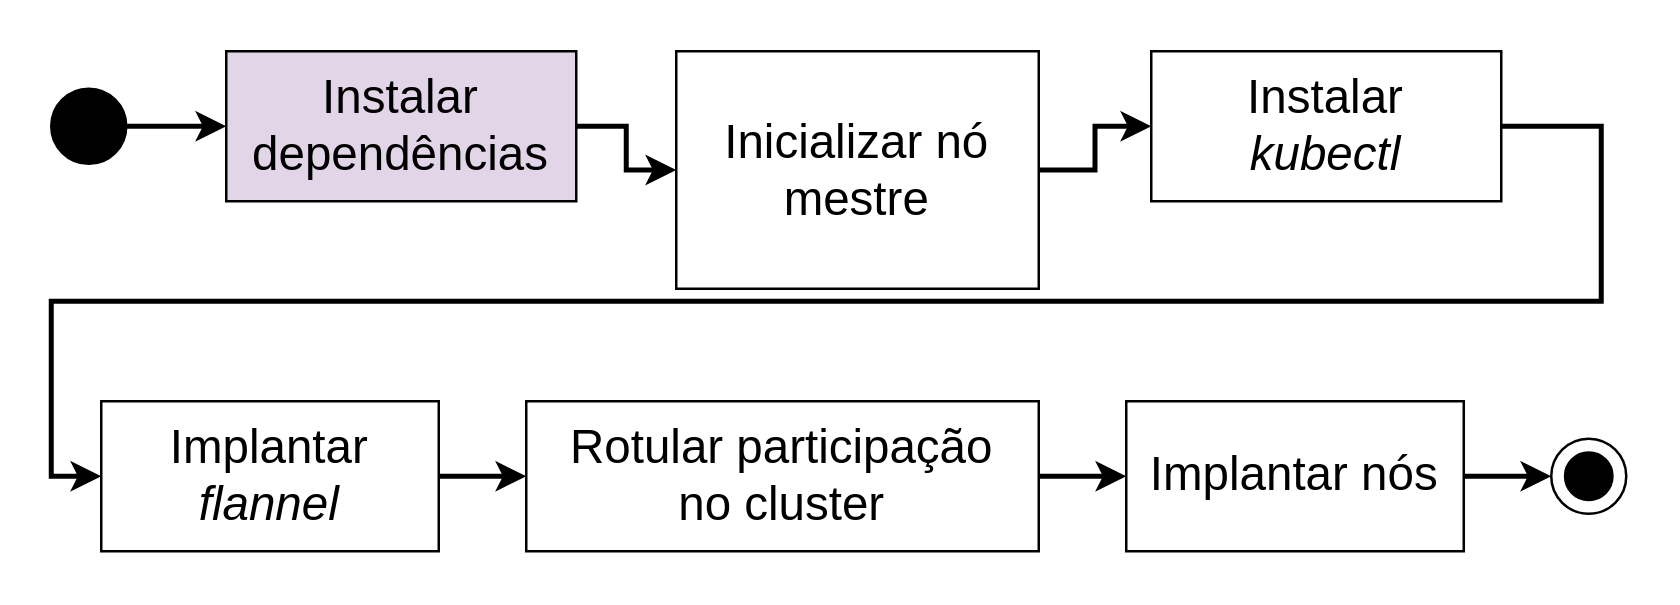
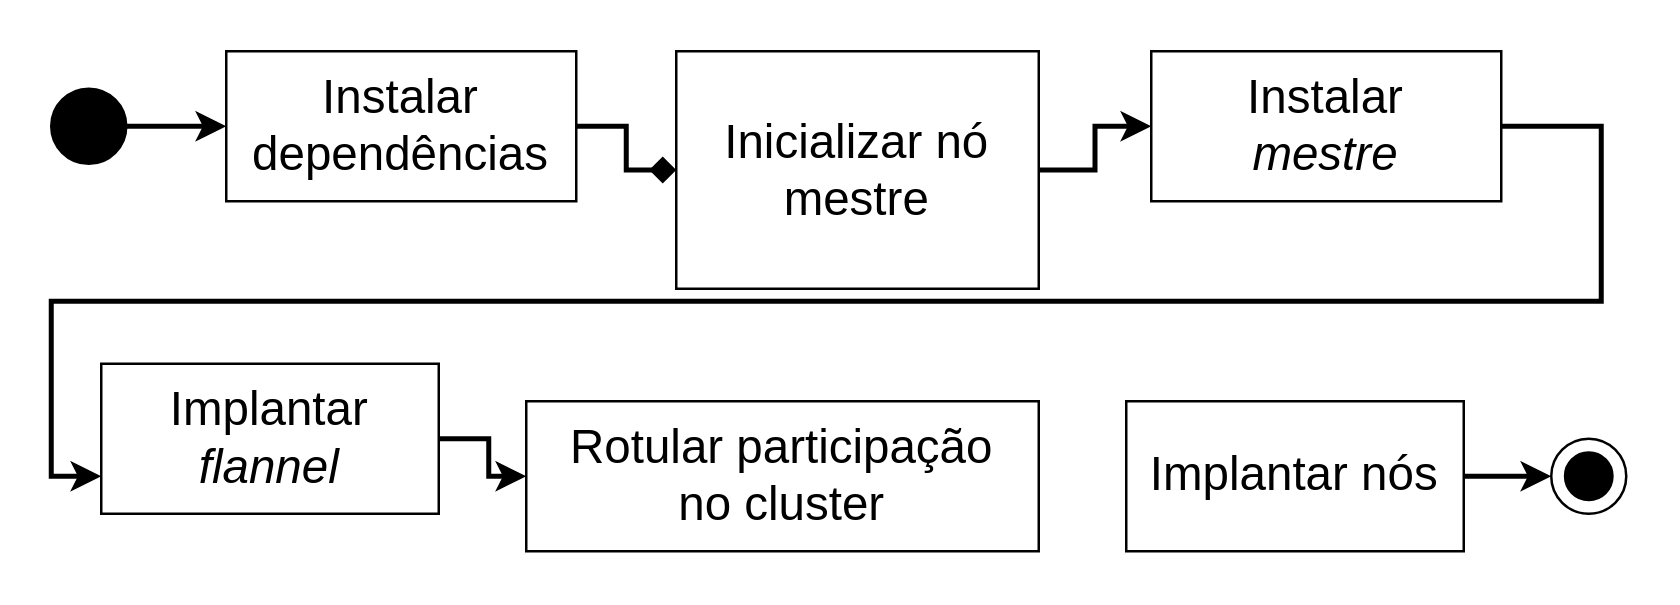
(401, 126) -> (401, 126)
(576, 126) -> (576, 126)
(1326, 126) -> (1326, 126)
(270, 476) -> (270, 439)
(1084, 476) -> none
